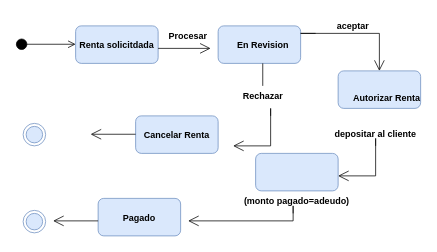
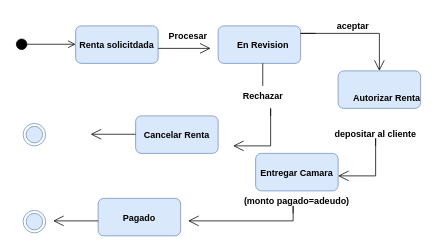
none -> (297, 172)
